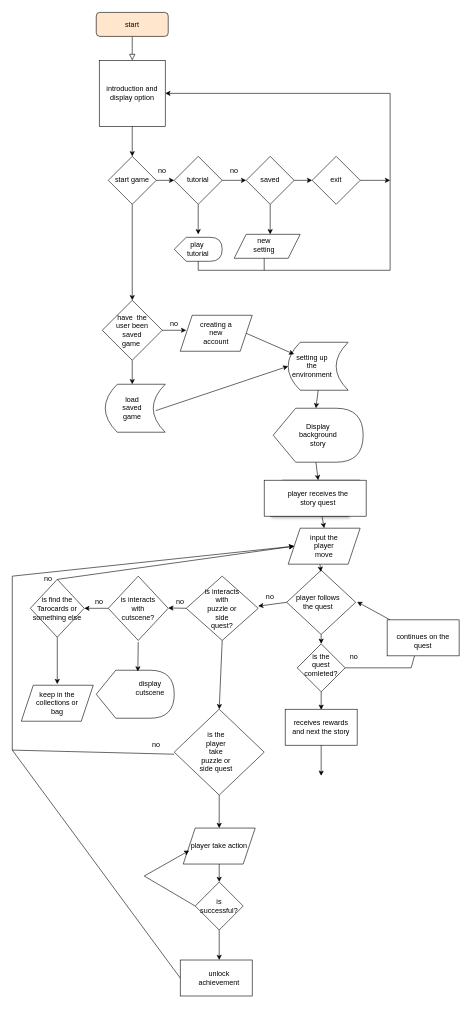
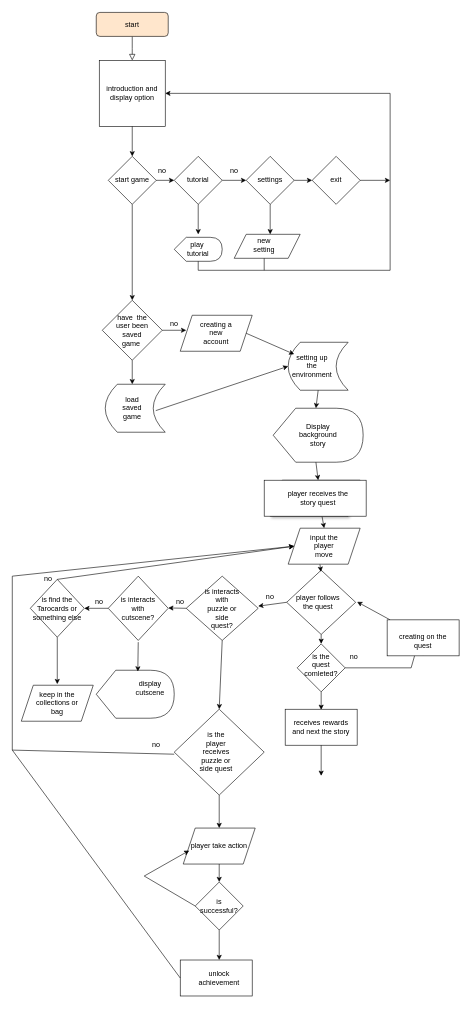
(270, 180) -> (270, 180)
(423, 641) -> (423, 641)
(216, 752) -> (216, 752)
